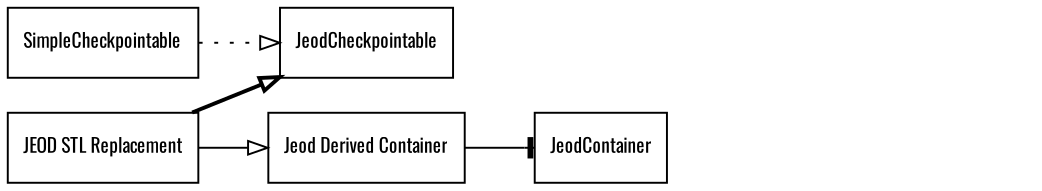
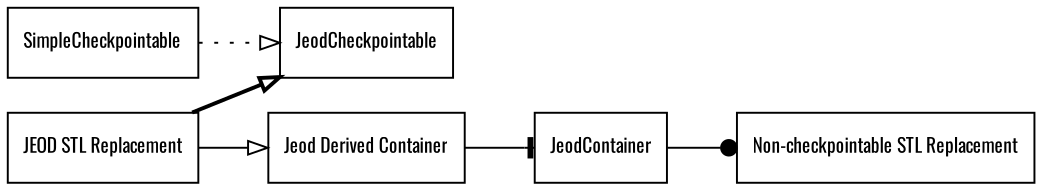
none -> (886, 148)
